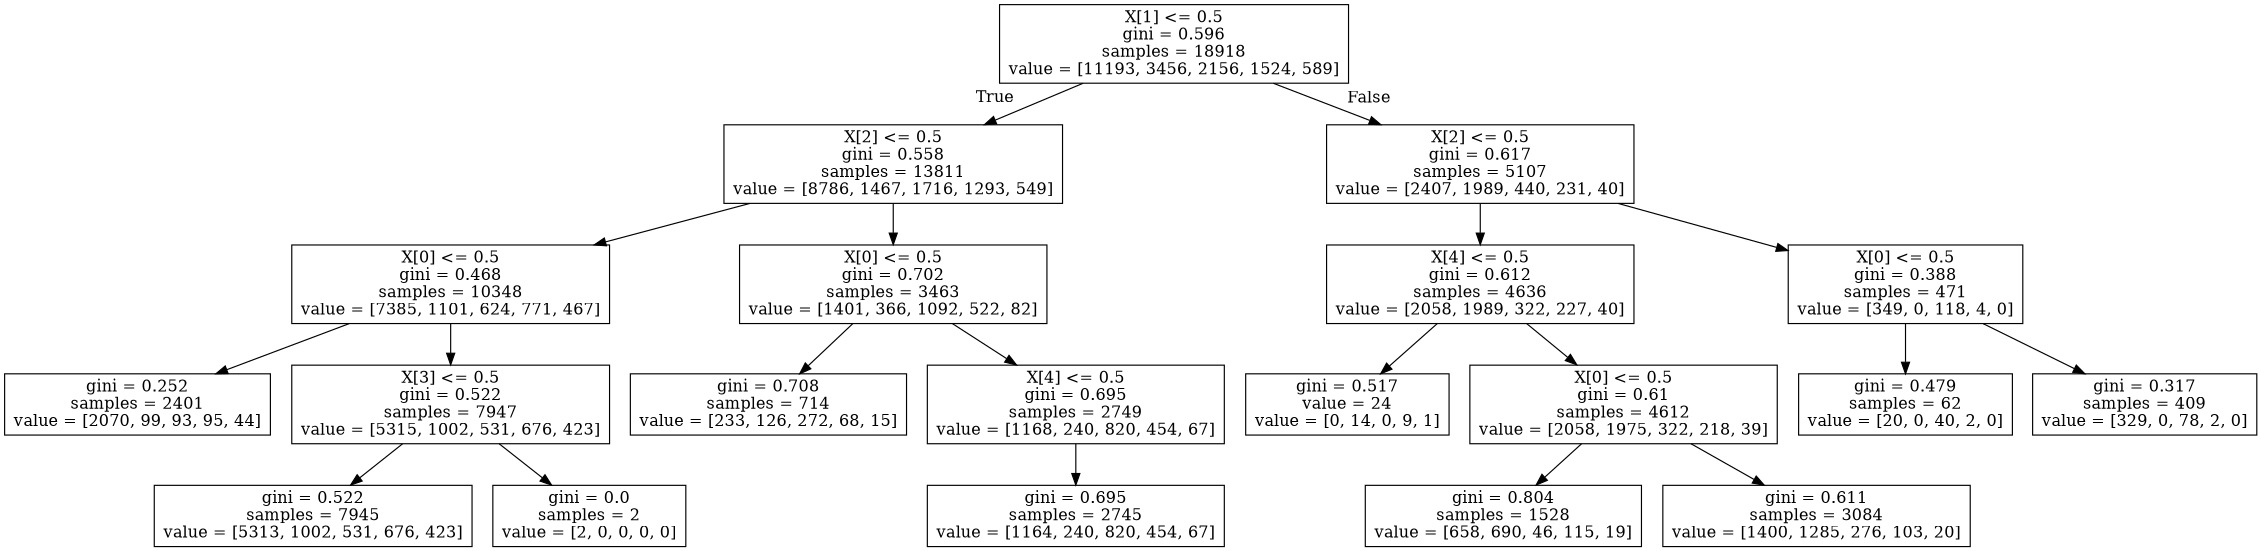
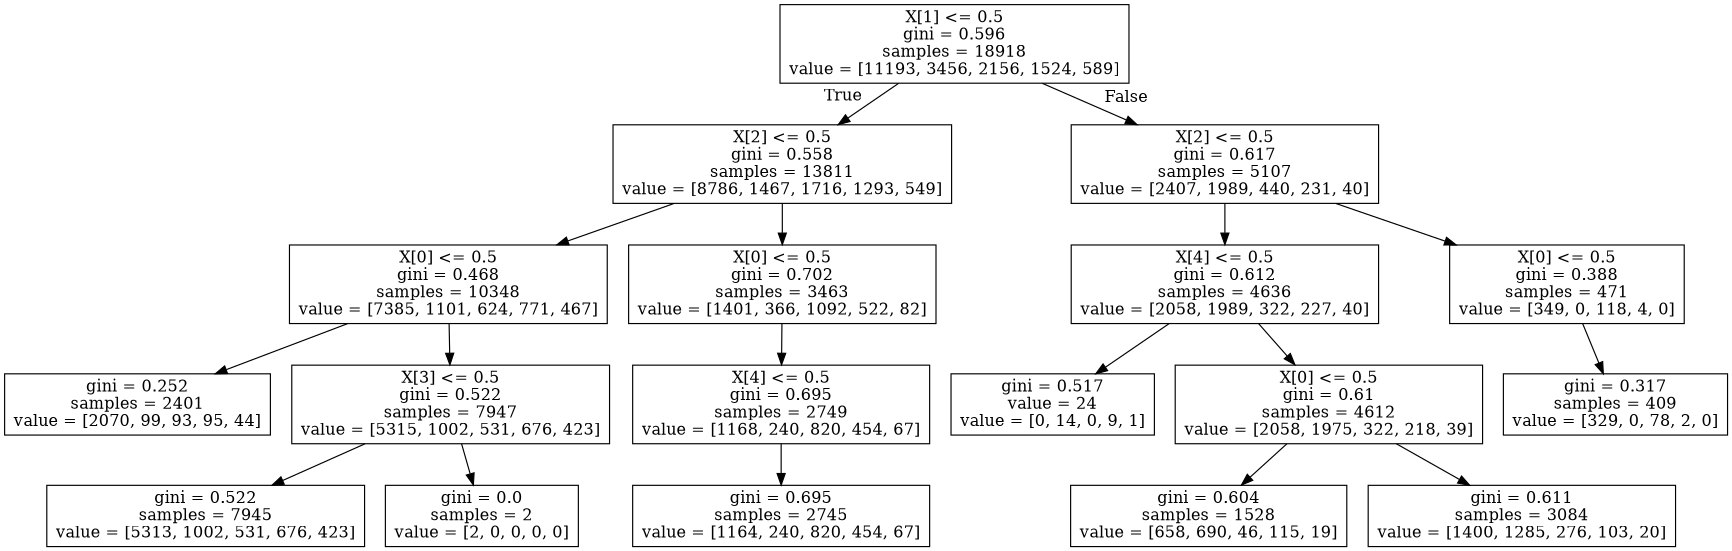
(768, 404) -> none
(1906, 404) -> none
(1503, 516) -> (1209, 516)
